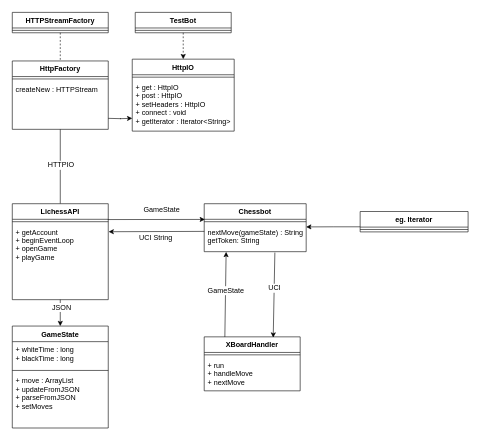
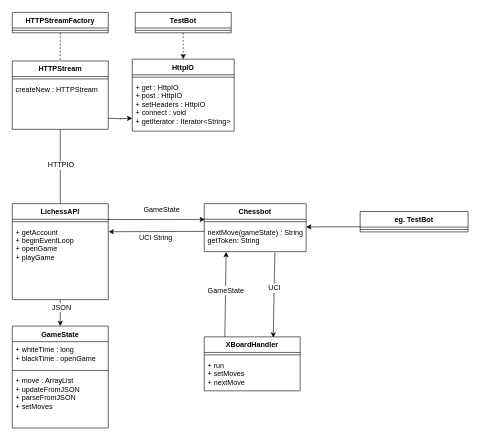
(60, 69) -> (60, 69)
(414, 220) -> (414, 220)
(45, 350) -> (45, 350)
(217, 365) -> (217, 365)
